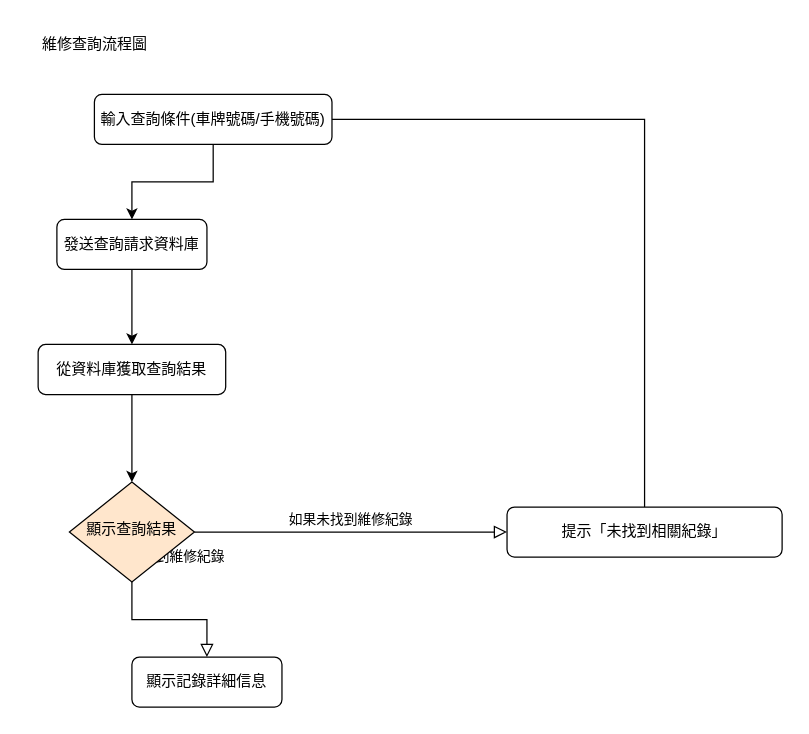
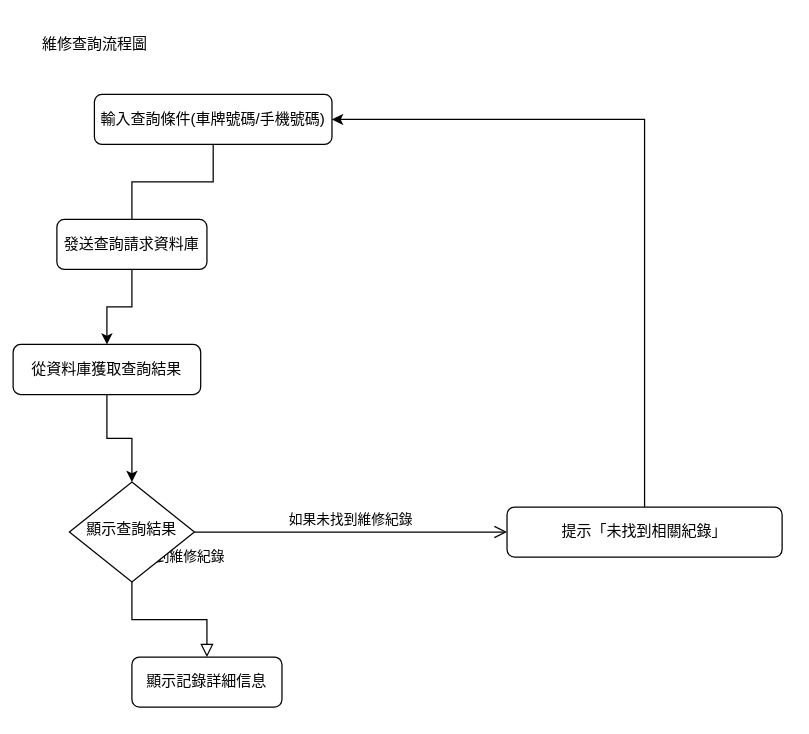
(338, 119) -> (342, 119)
(132, 209) -> (132, 213)
(132, 369) -> (107, 369)
(132, 532) -> (132, 532)
(493, 532) -> (498, 532)
